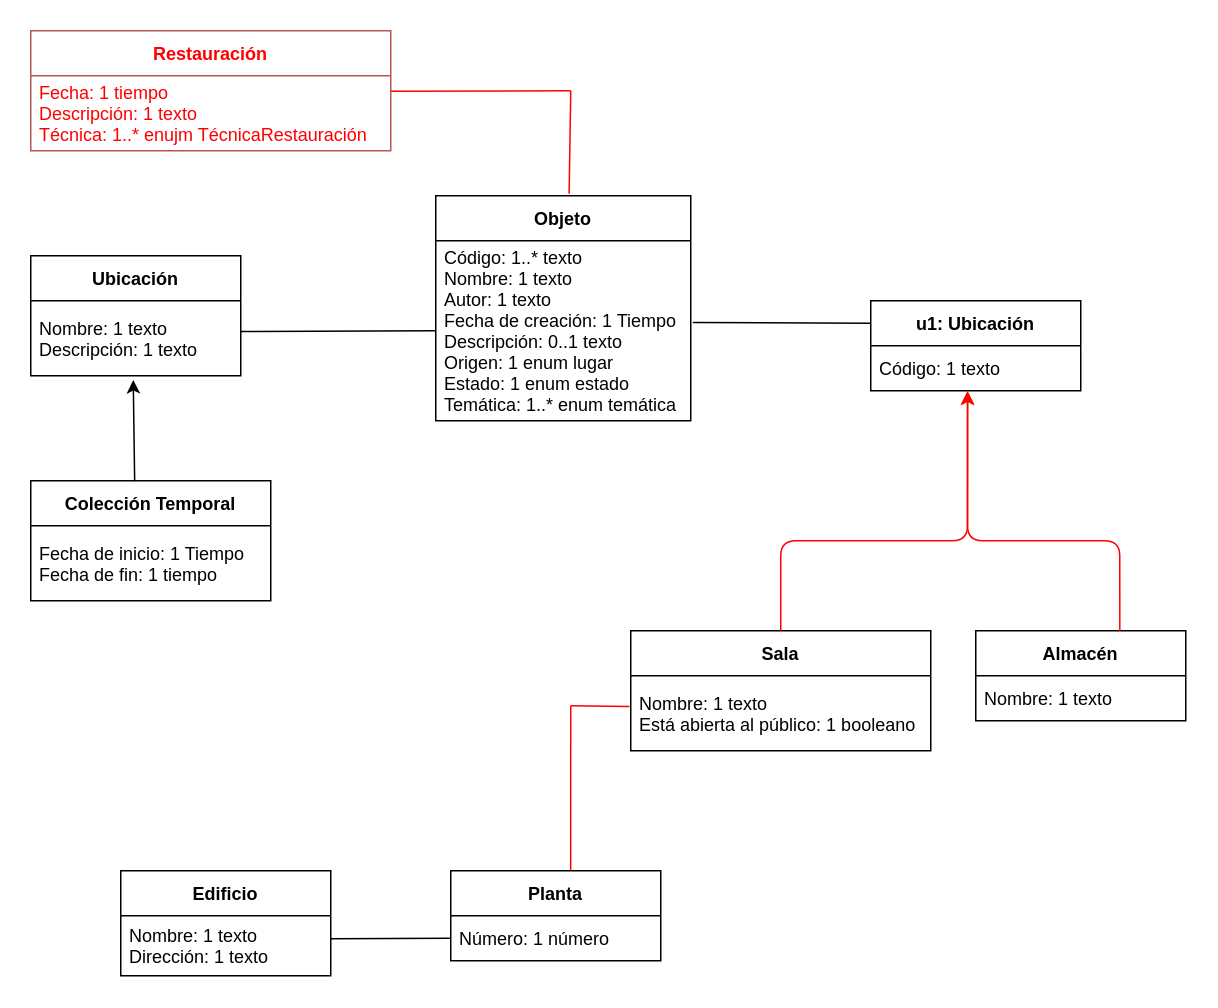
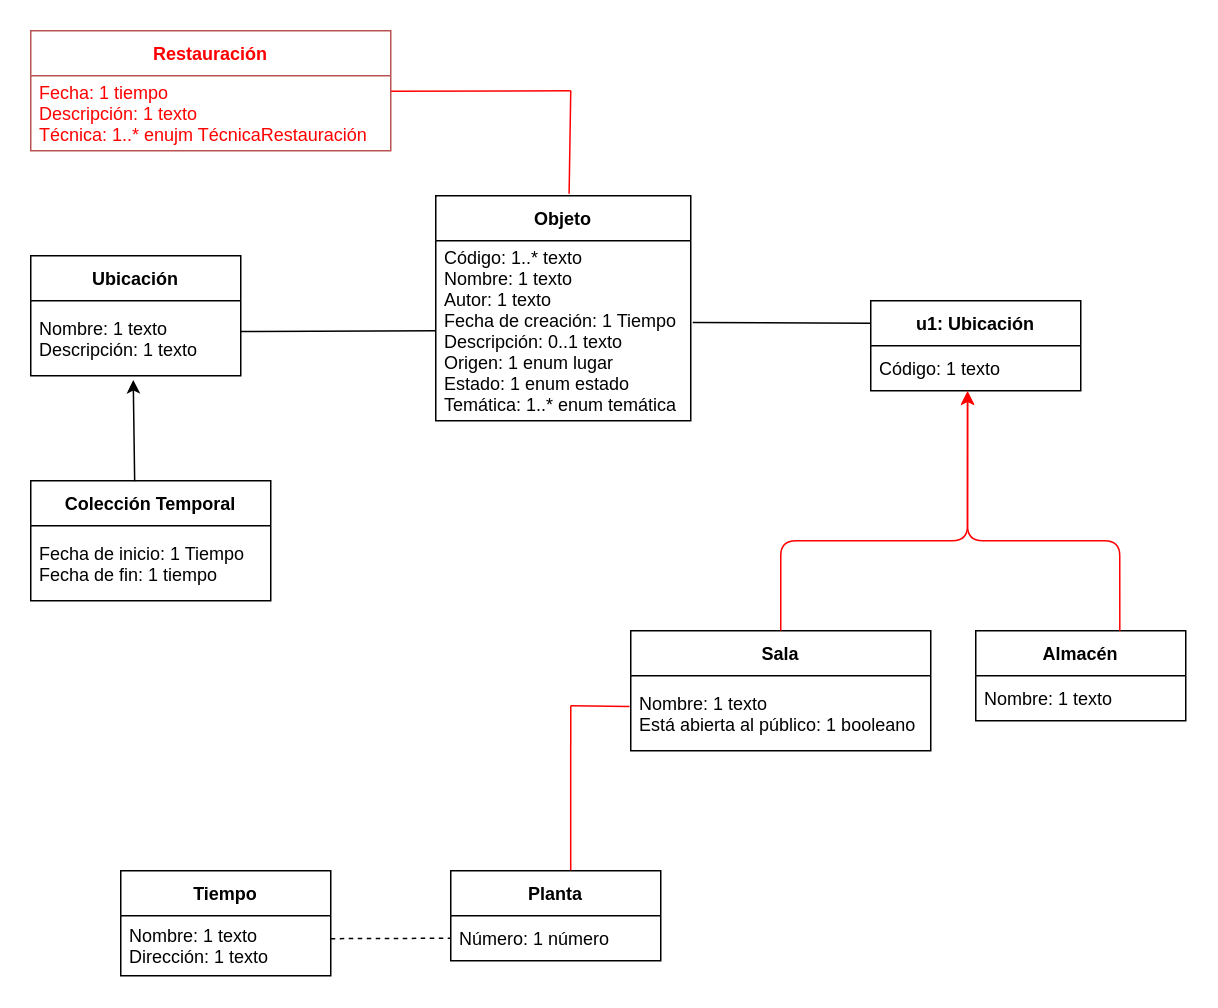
(225, 894) -> (225, 894)
(391, 938) -> (391, 938)
